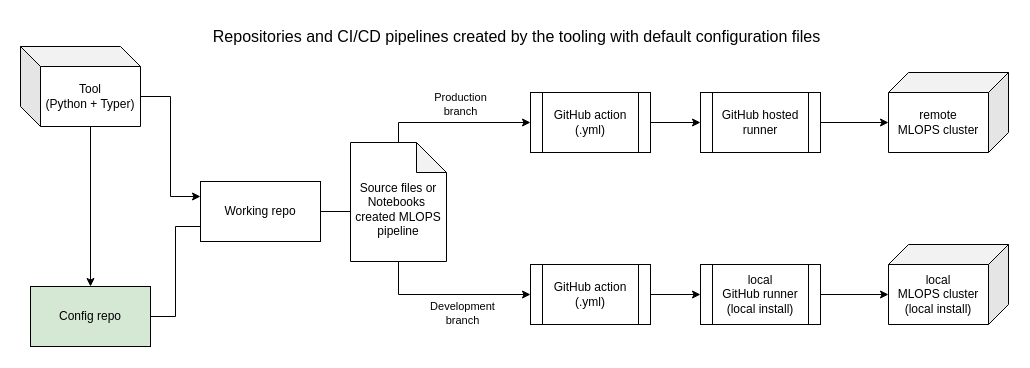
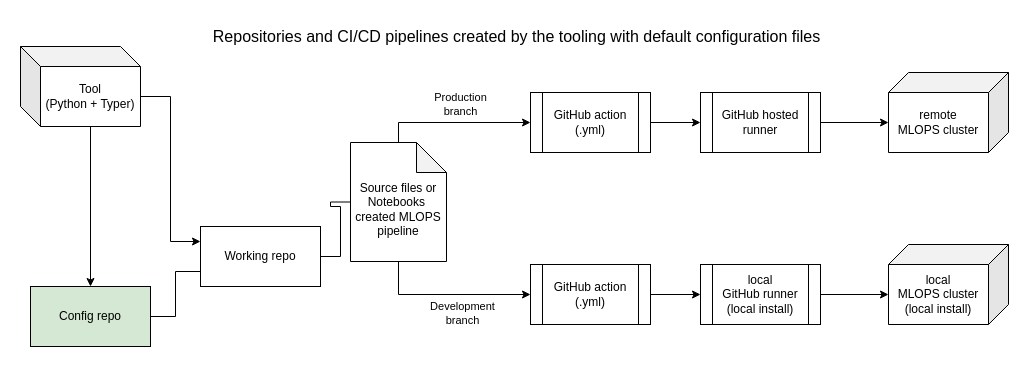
(261, 212) -> (261, 257)
